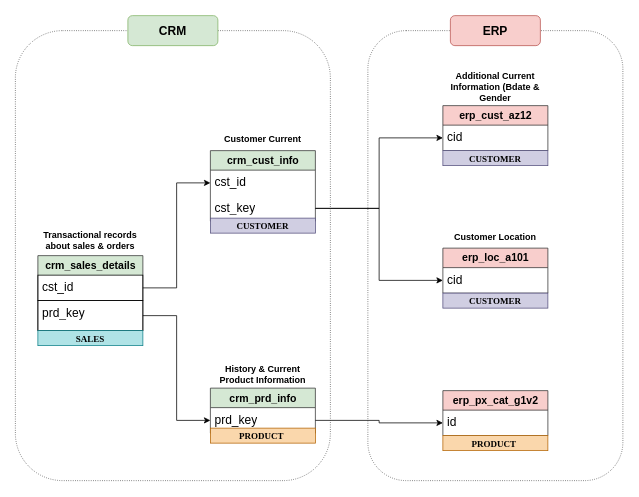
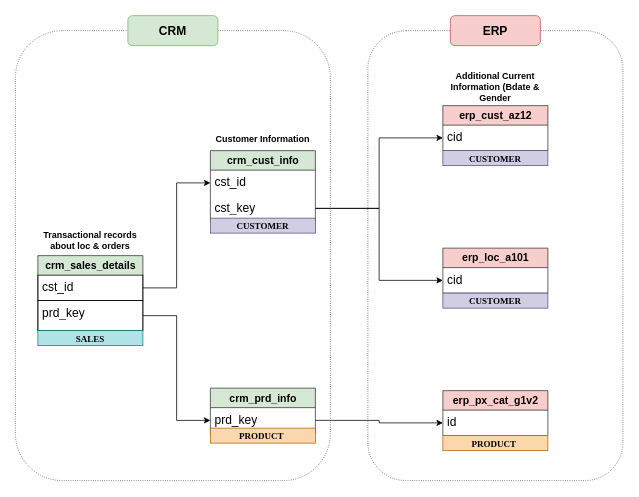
(263, 139) -> (263, 139)
(495, 237) -> none
(90, 240) -> (90, 240)
(263, 374) -> none
